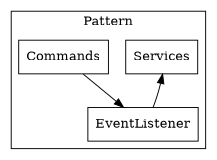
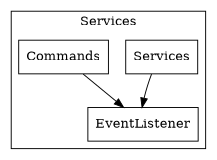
(108, 22) -> (108, 22)
(157, 96) -> (147, 86)
